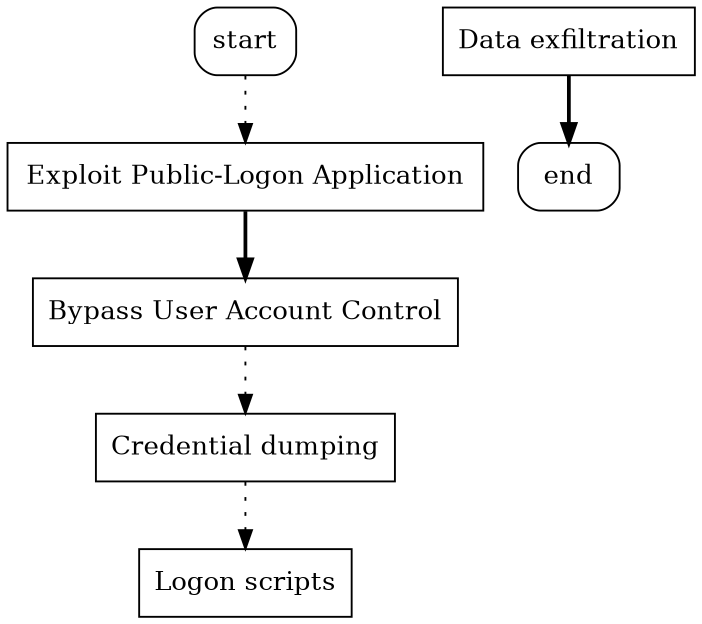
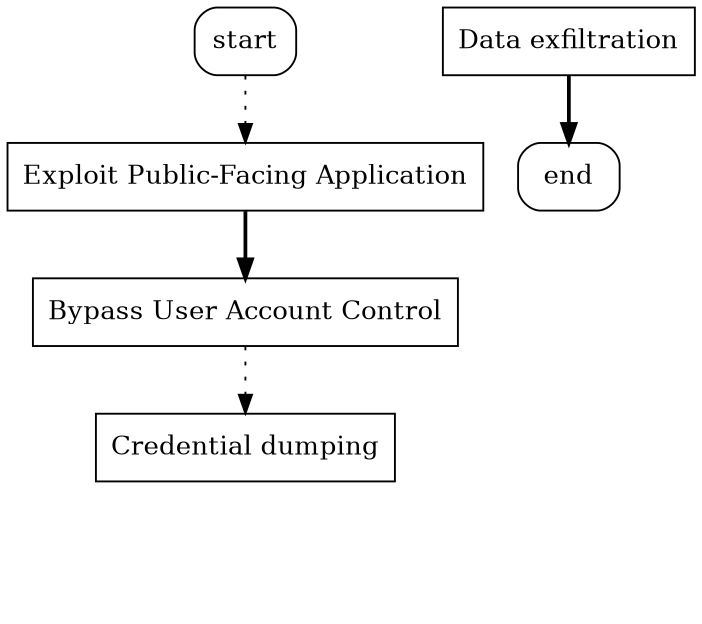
(245, 177) -> (245, 177)
(245, 583) -> none
